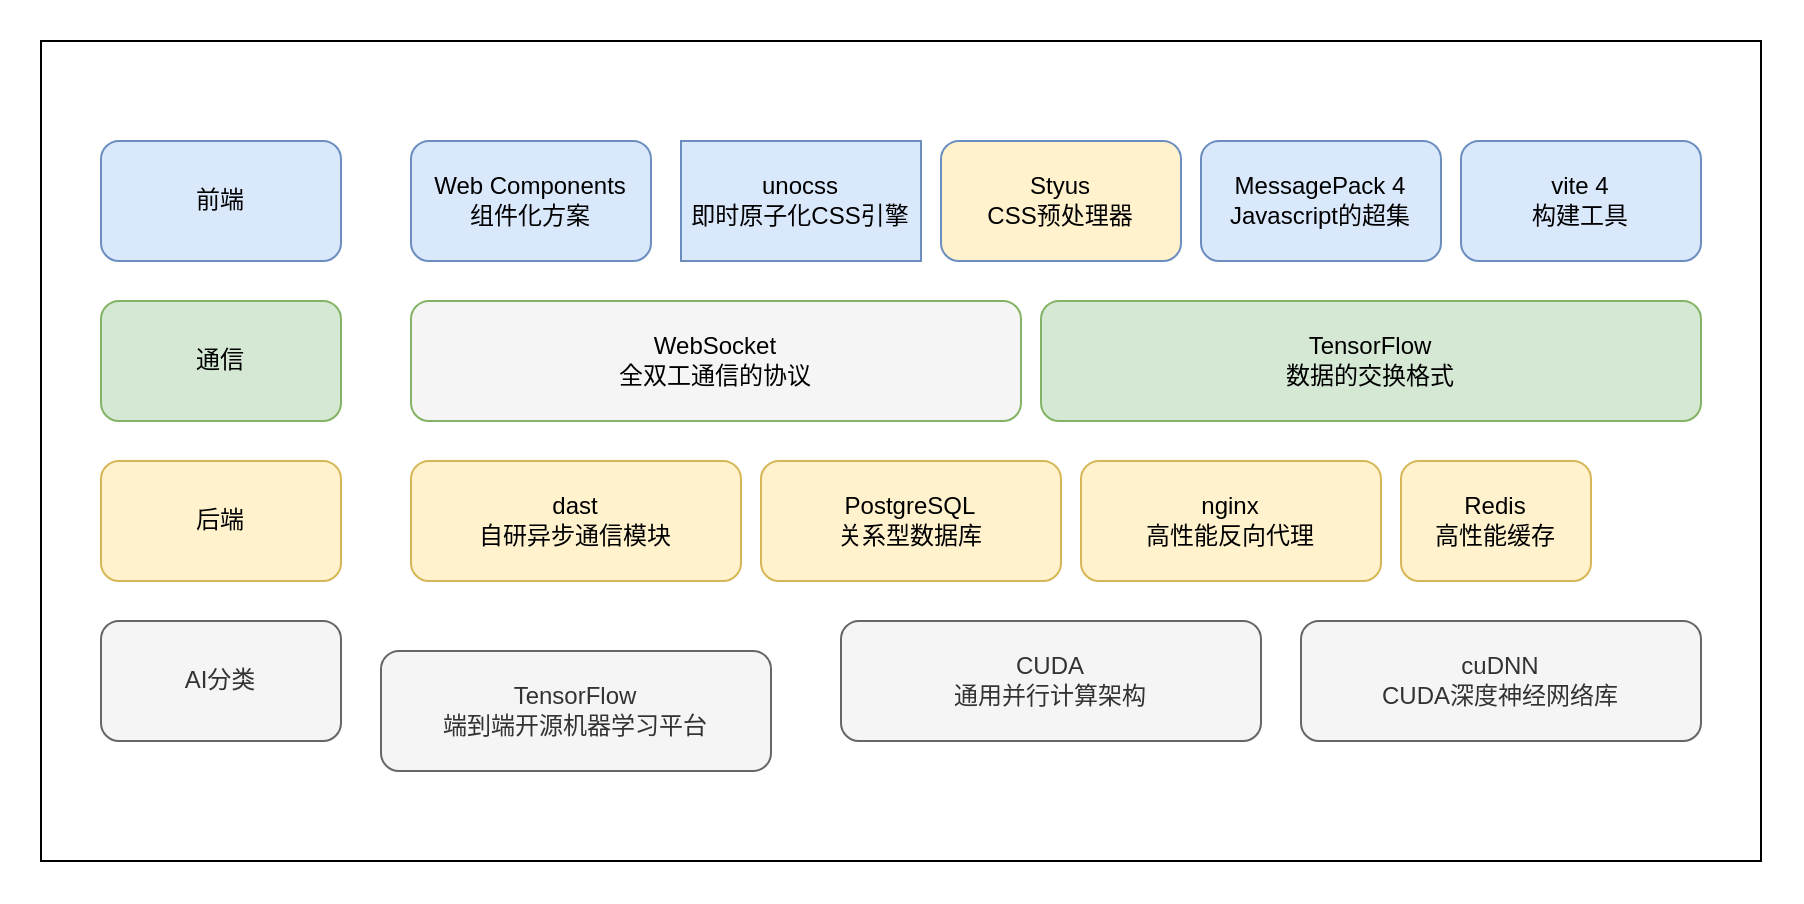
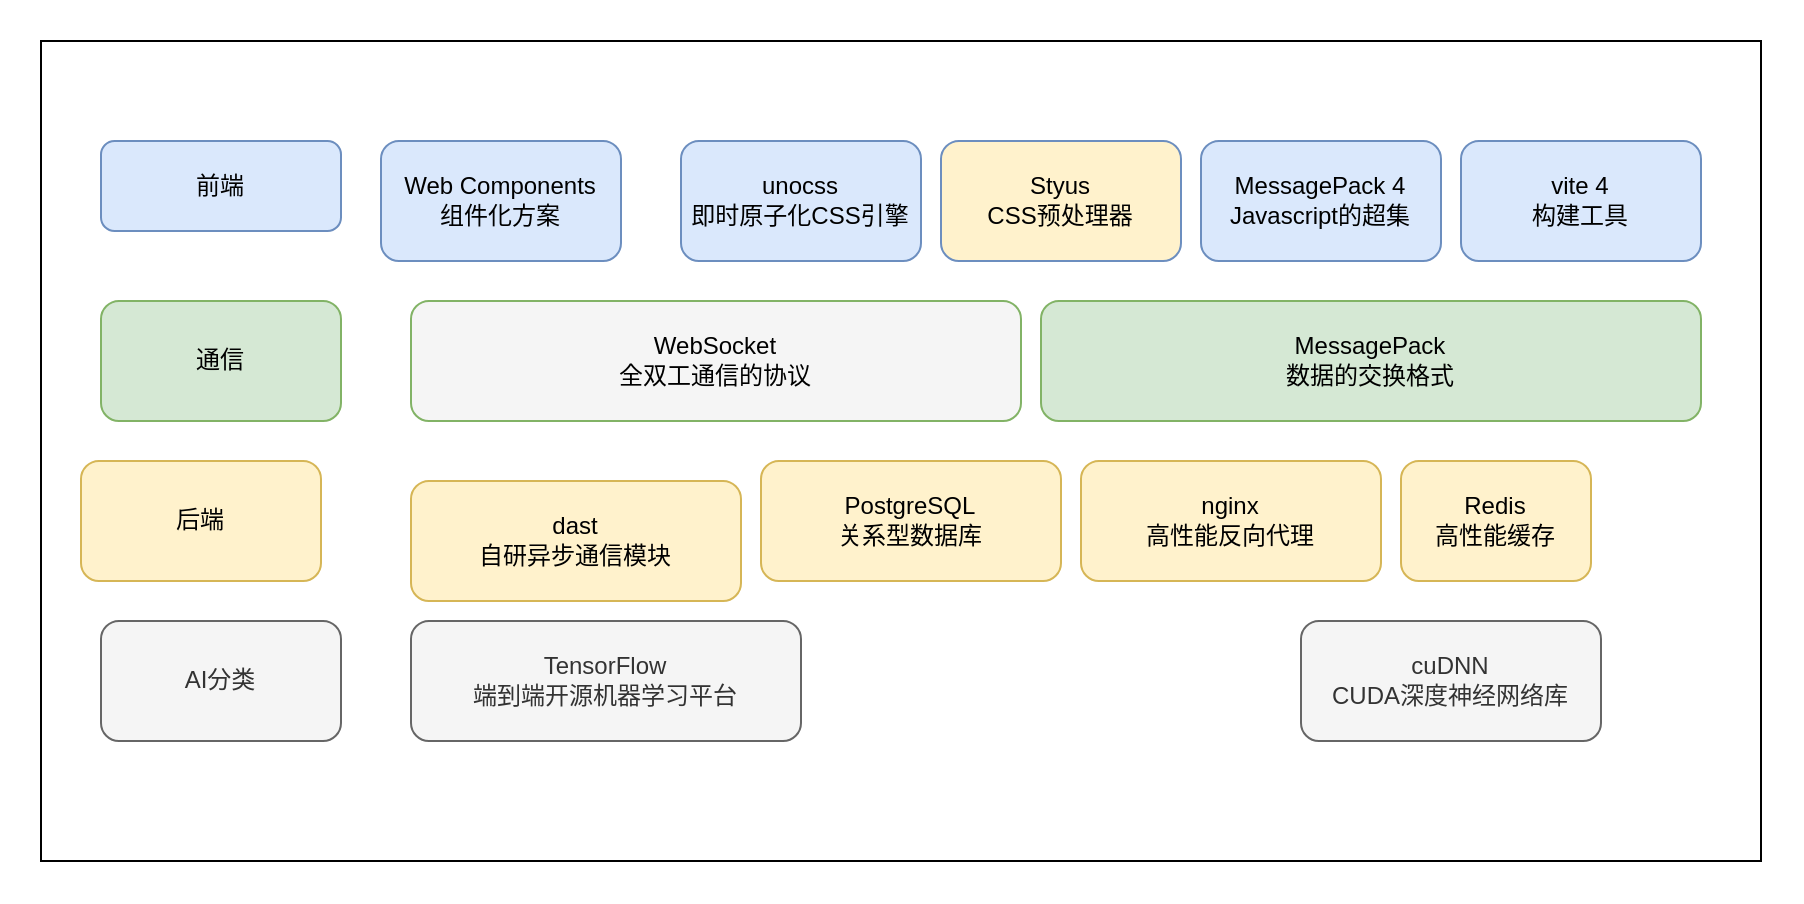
(221, 201) -> (221, 186)
(531, 201) -> (501, 201)
(801, 201) -> (801, 201)
(1371, 361) -> (1371, 361)
(221, 521) -> (201, 521)
(576, 521) -> (576, 541)
(1051, 681) -> none
(1501, 681) -> (1451, 681)
(576, 711) -> (606, 681)
